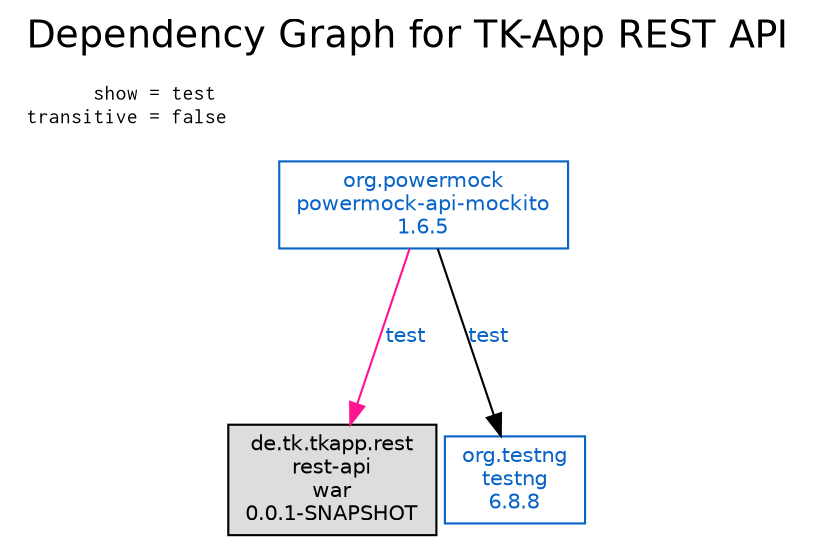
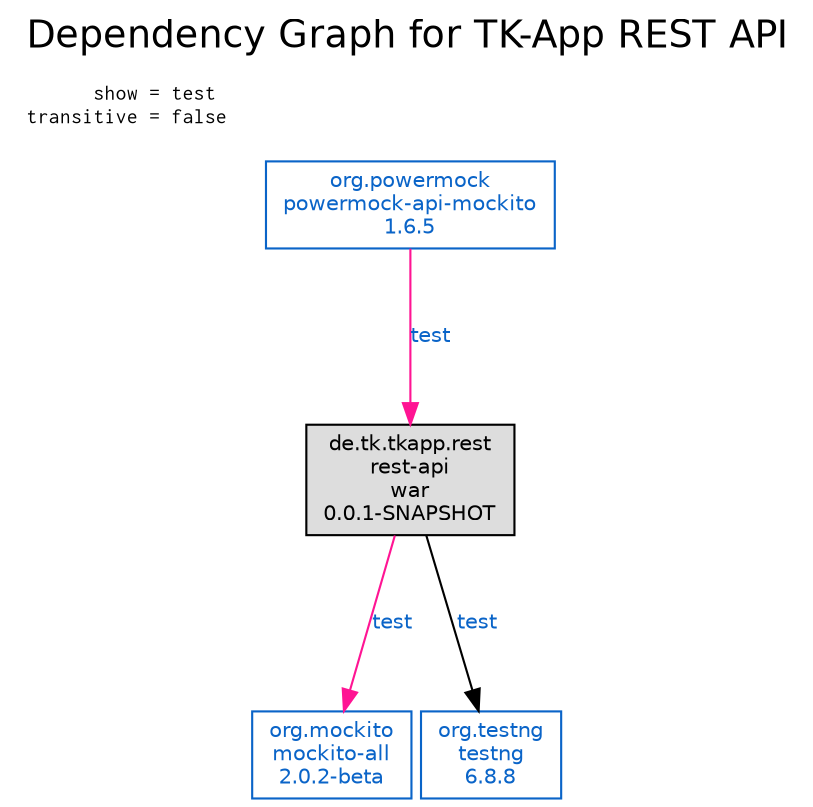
(466, 332) -> (449, 613)
none -> (332, 755)
